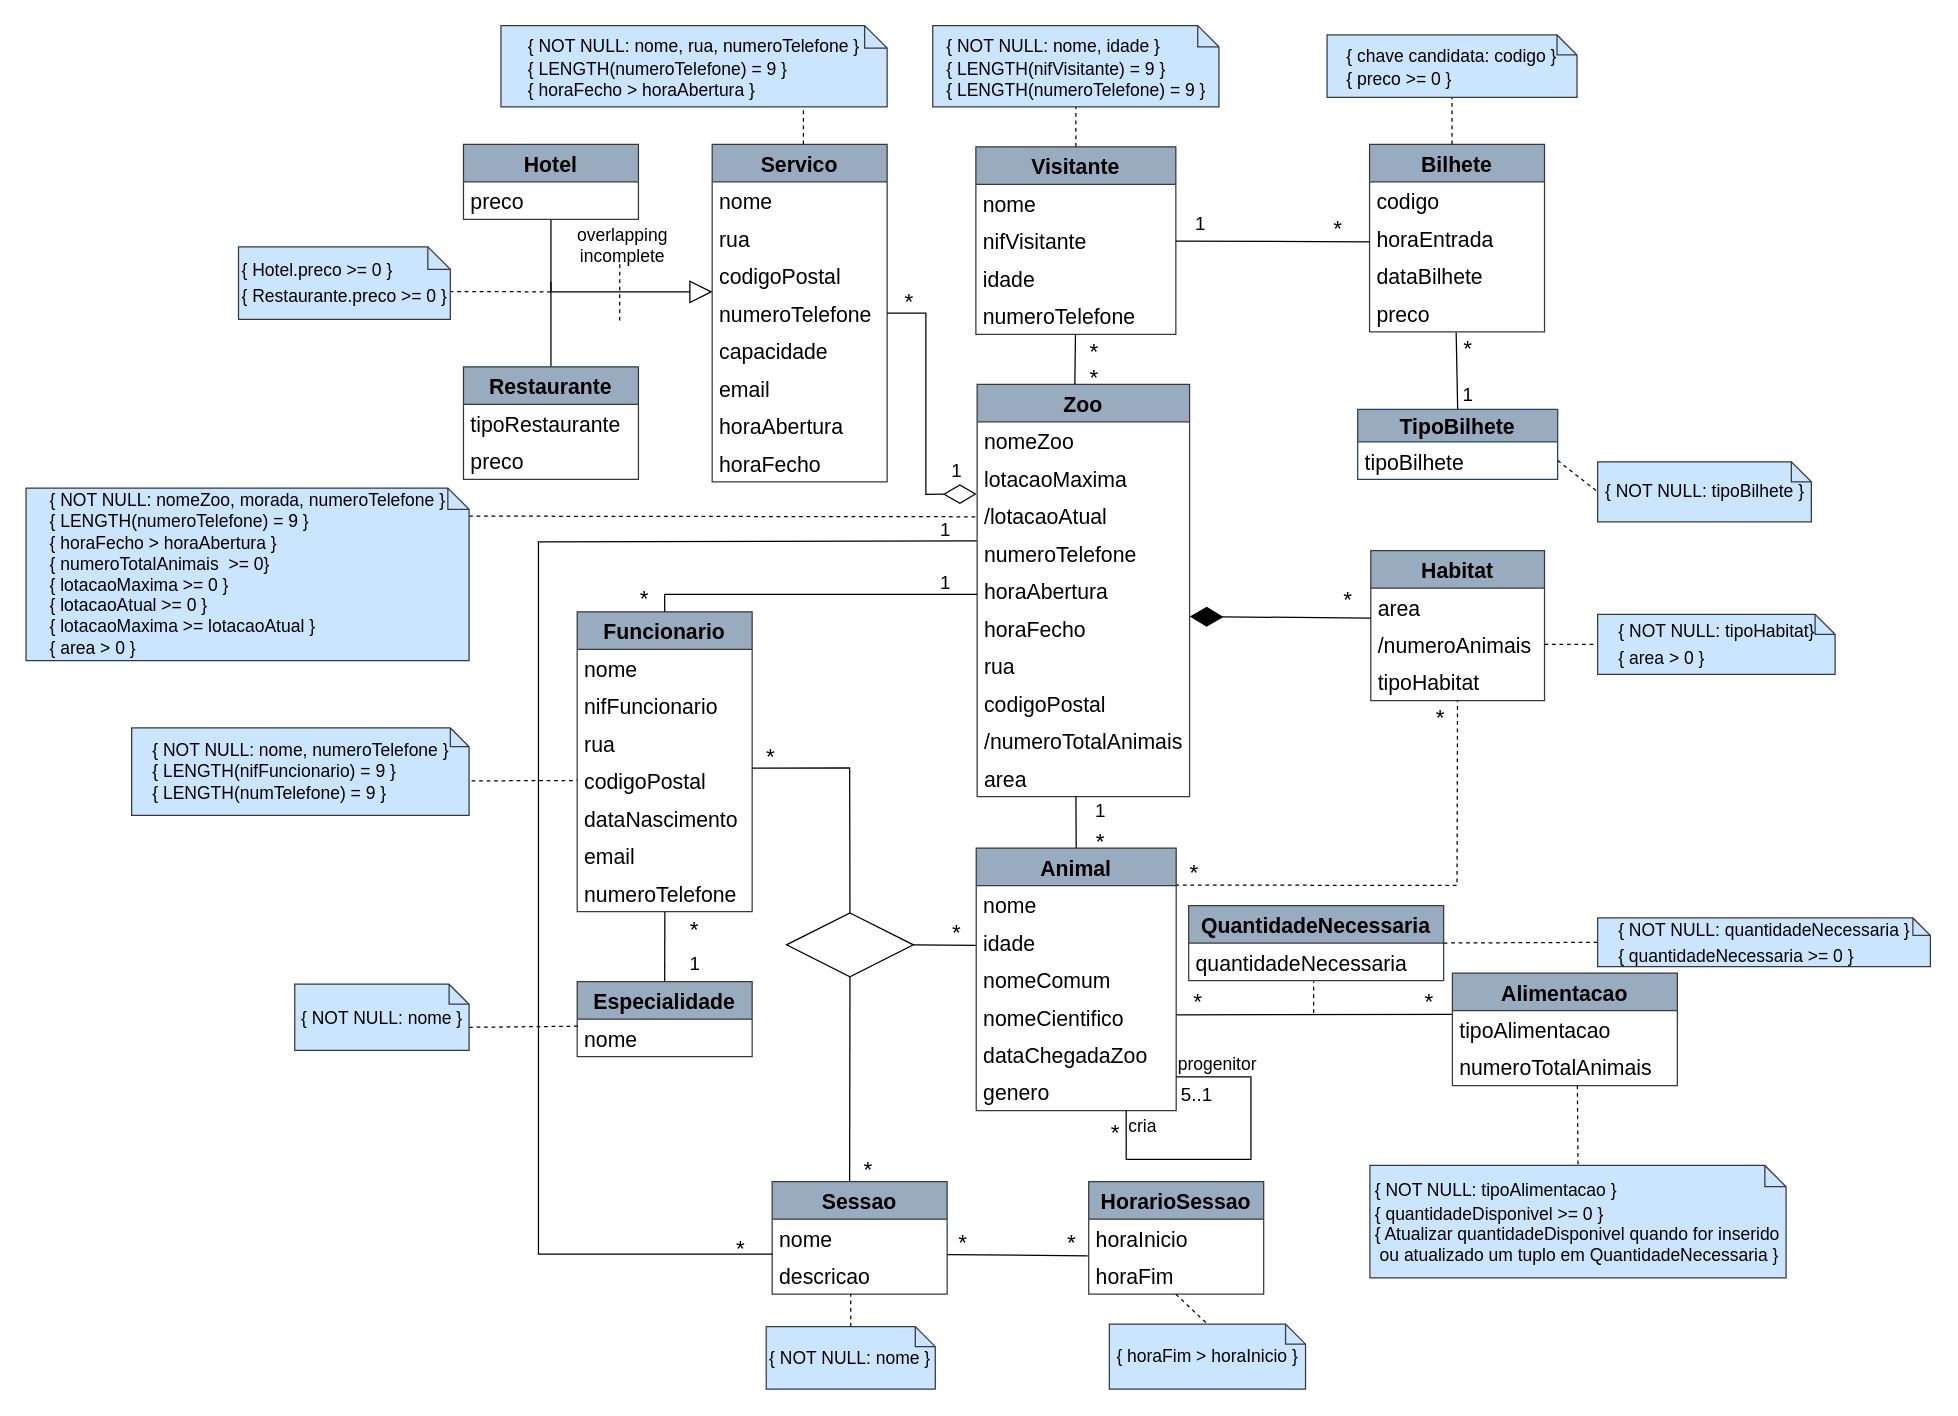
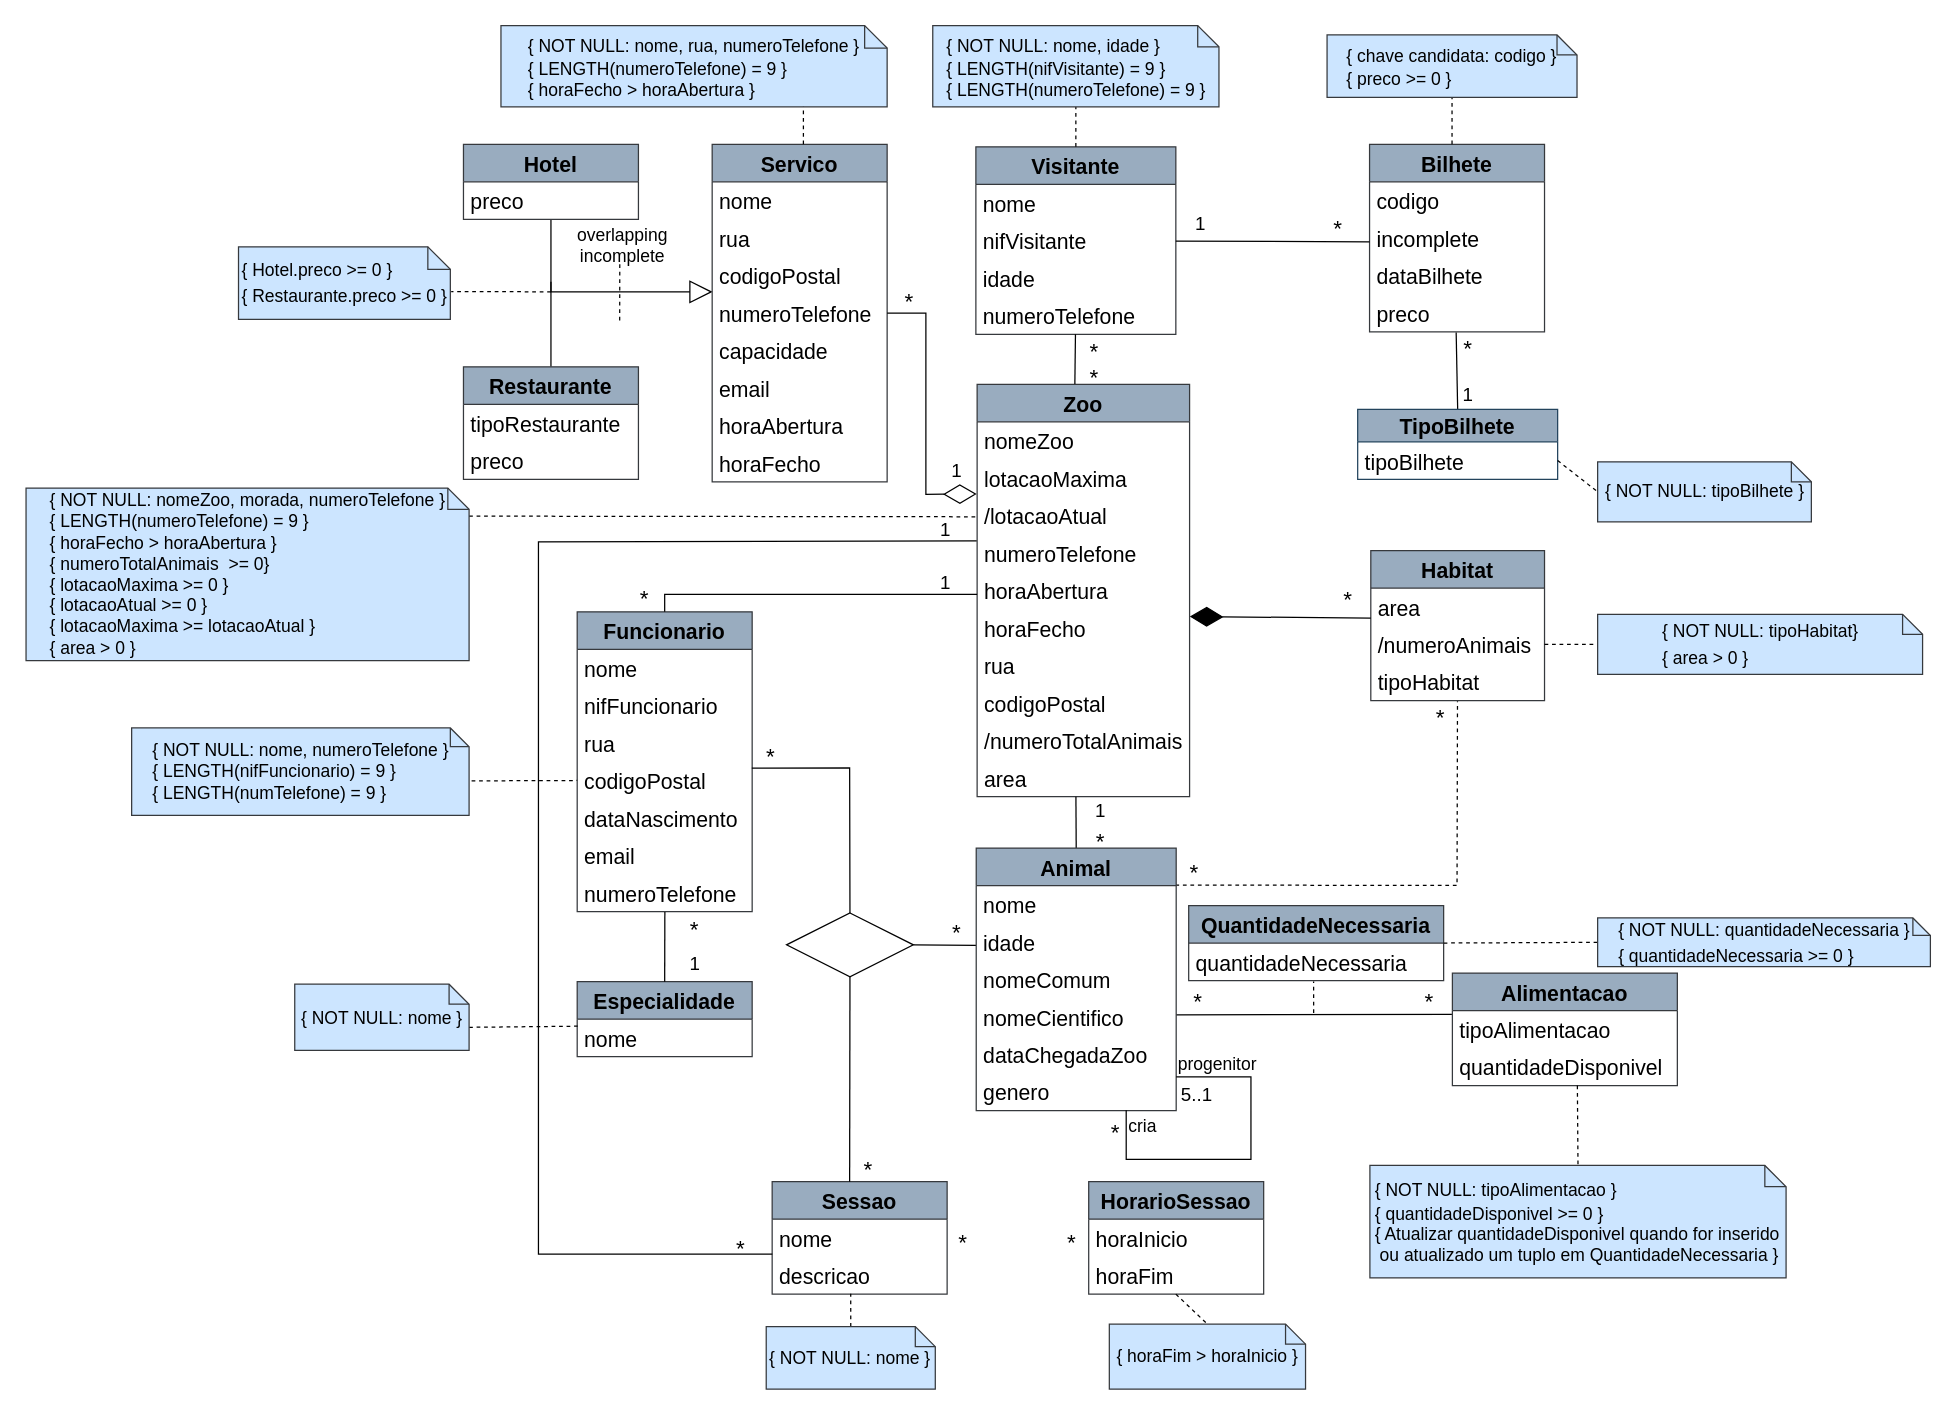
(1442, 240) -> (1430, 240)
(1716, 644) -> (1760, 644)
(1558, 1069) -> (1567, 1069)
(1017, 1255) -> none
